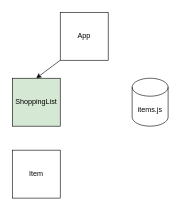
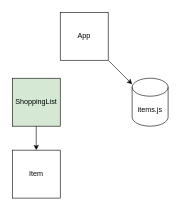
(50, 68) -> none
none -> (119, 71)
none -> (36, 144)
